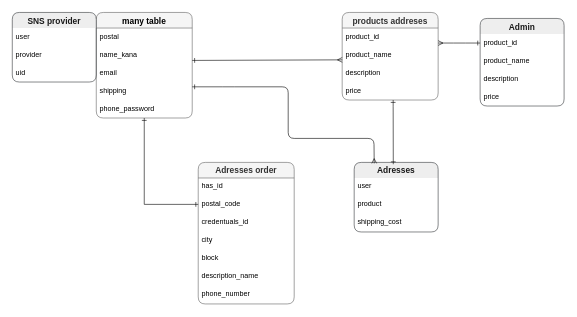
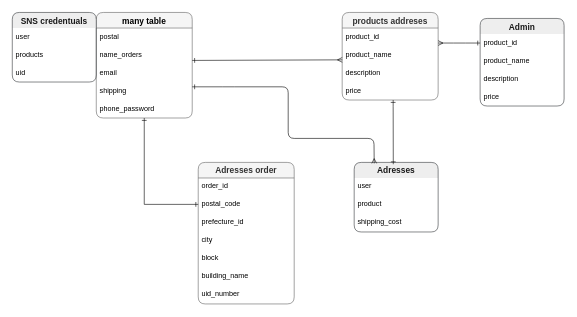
(54, 21) -> (54, 21)
(31, 54) -> (32, 54)
(118, 54) -> (122, 54)
(213, 186) -> (217, 186)
(228, 222) -> (227, 222)
(232, 276) -> (225, 276)
(226, 294) -> (221, 294)
